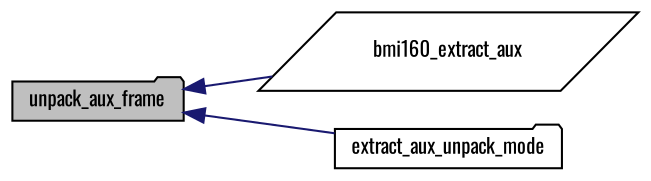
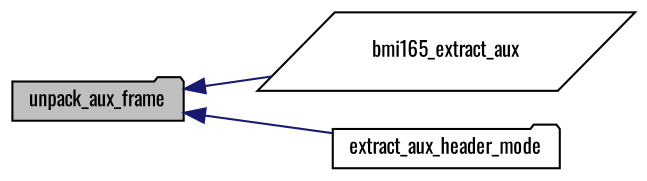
(448, 52) -> (446, 52)
(448, 149) -> (446, 149)
